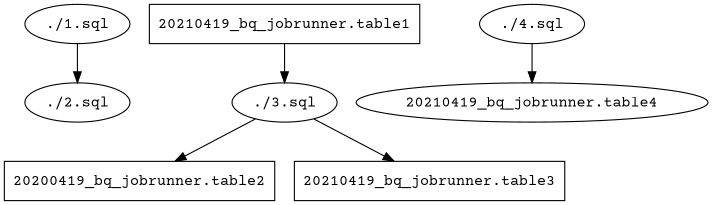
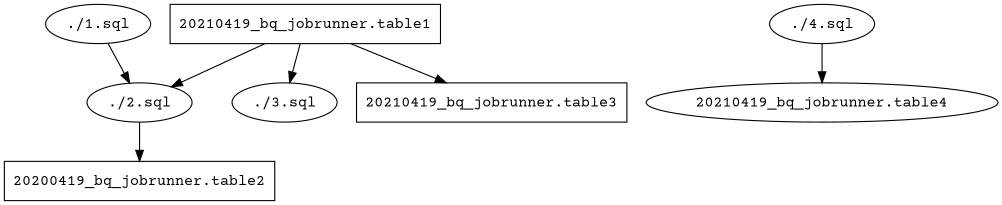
none -> (223, 63)
(220, 138) -> (140, 136)
(349, 138) -> (393, 61)
